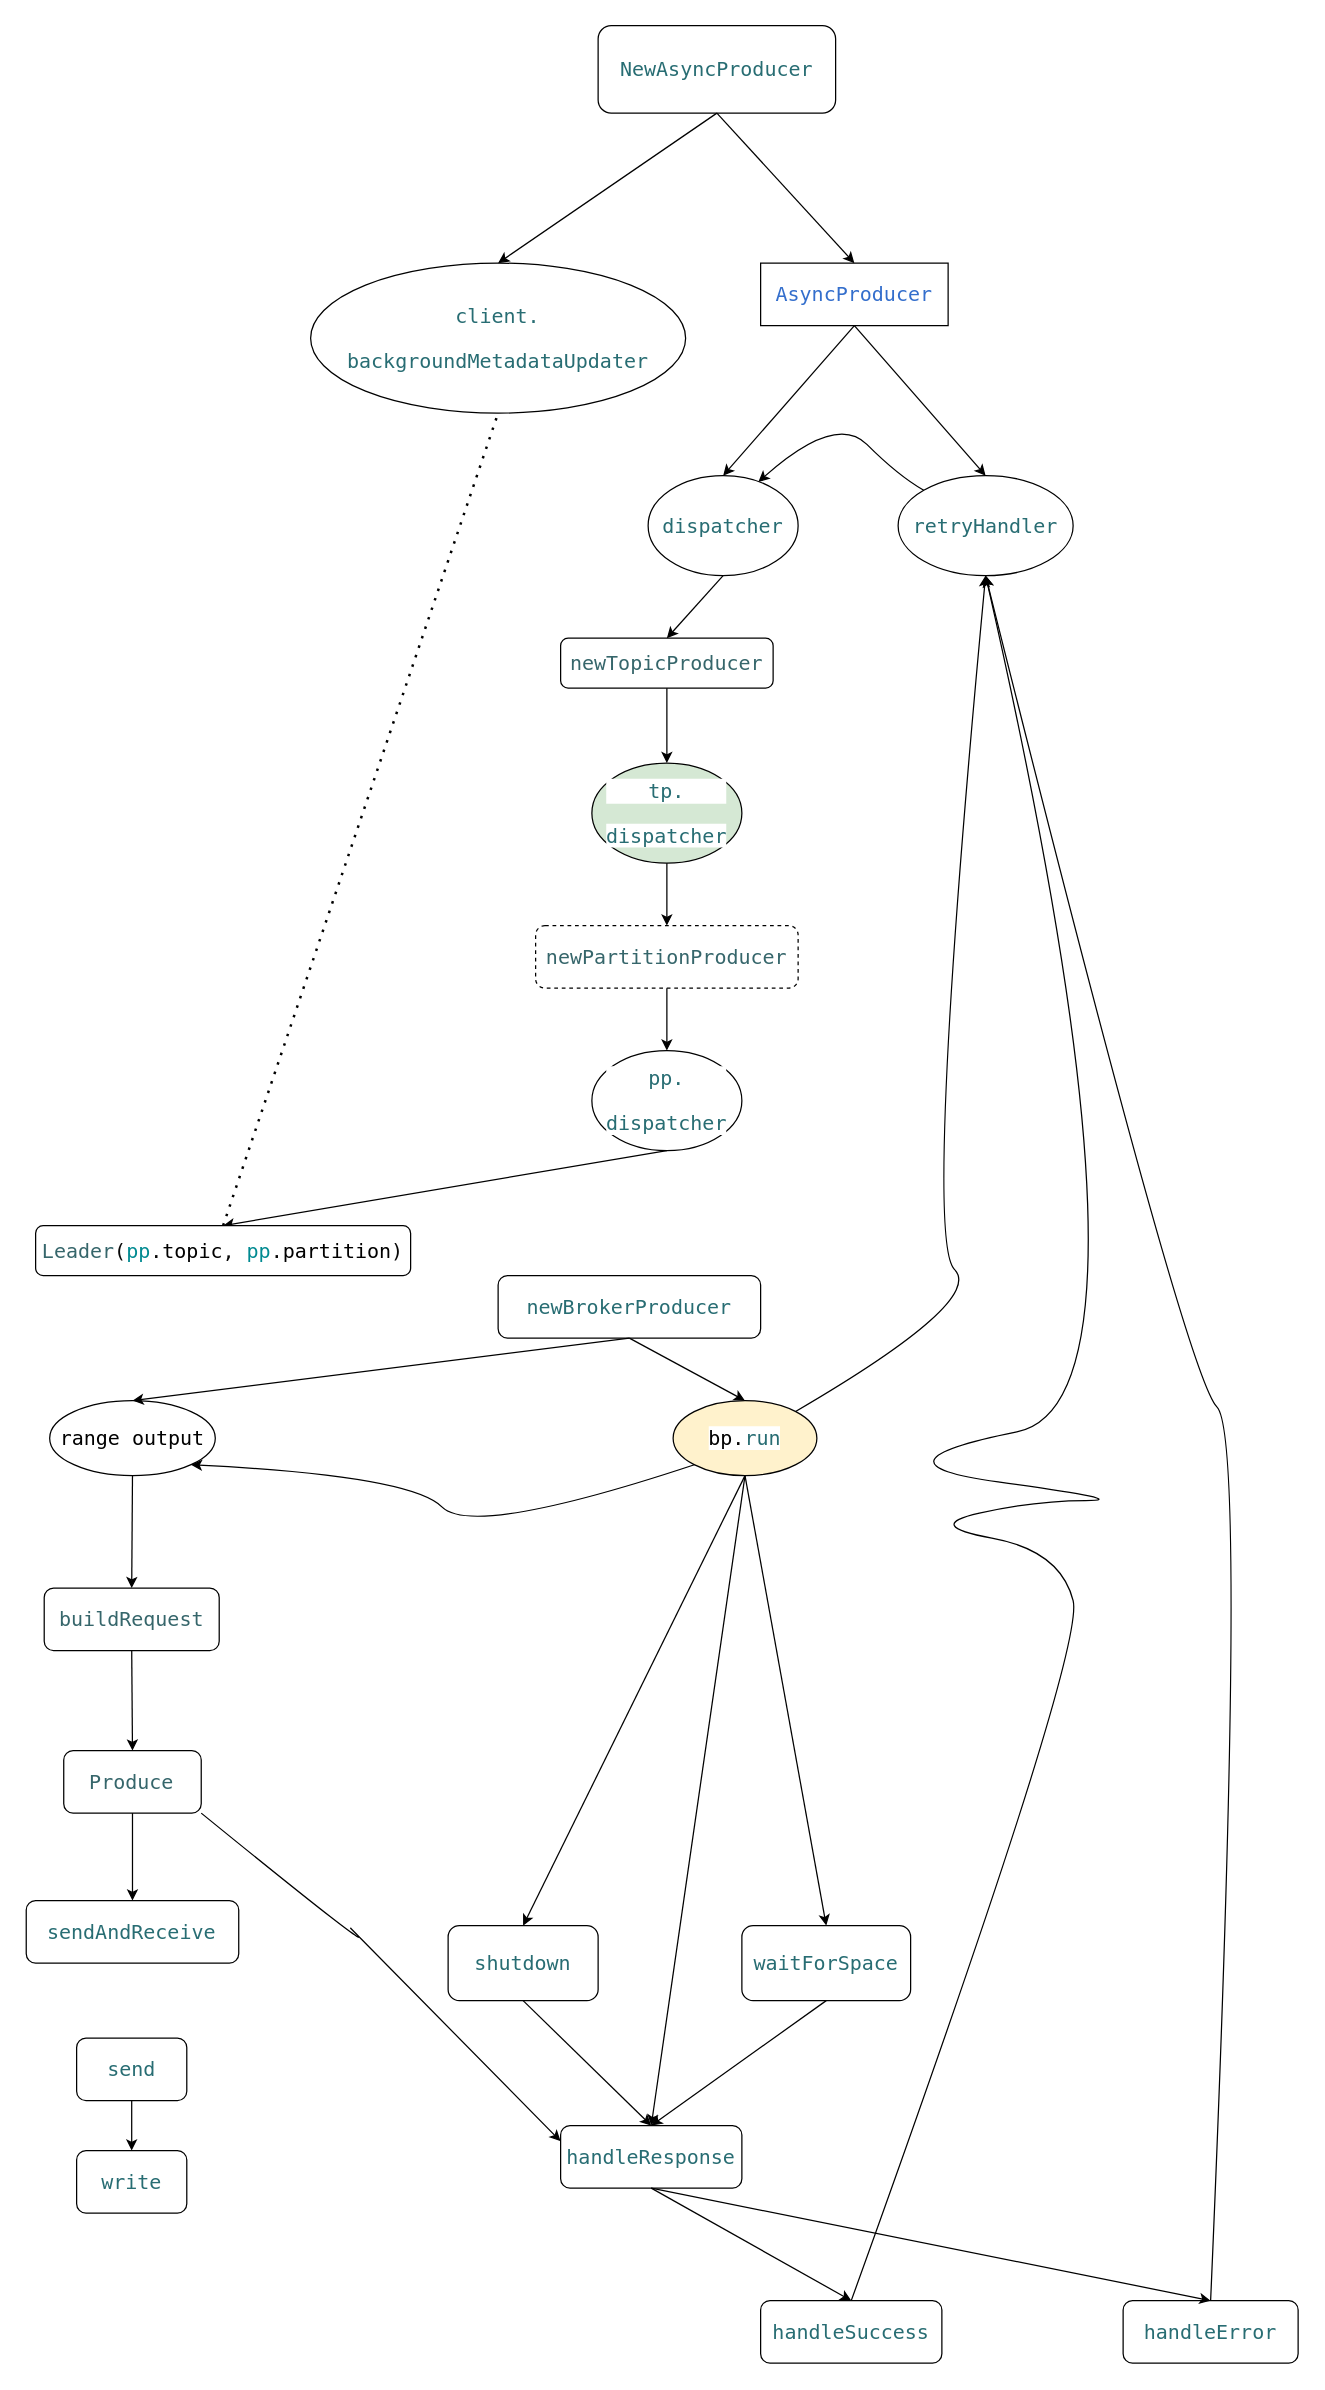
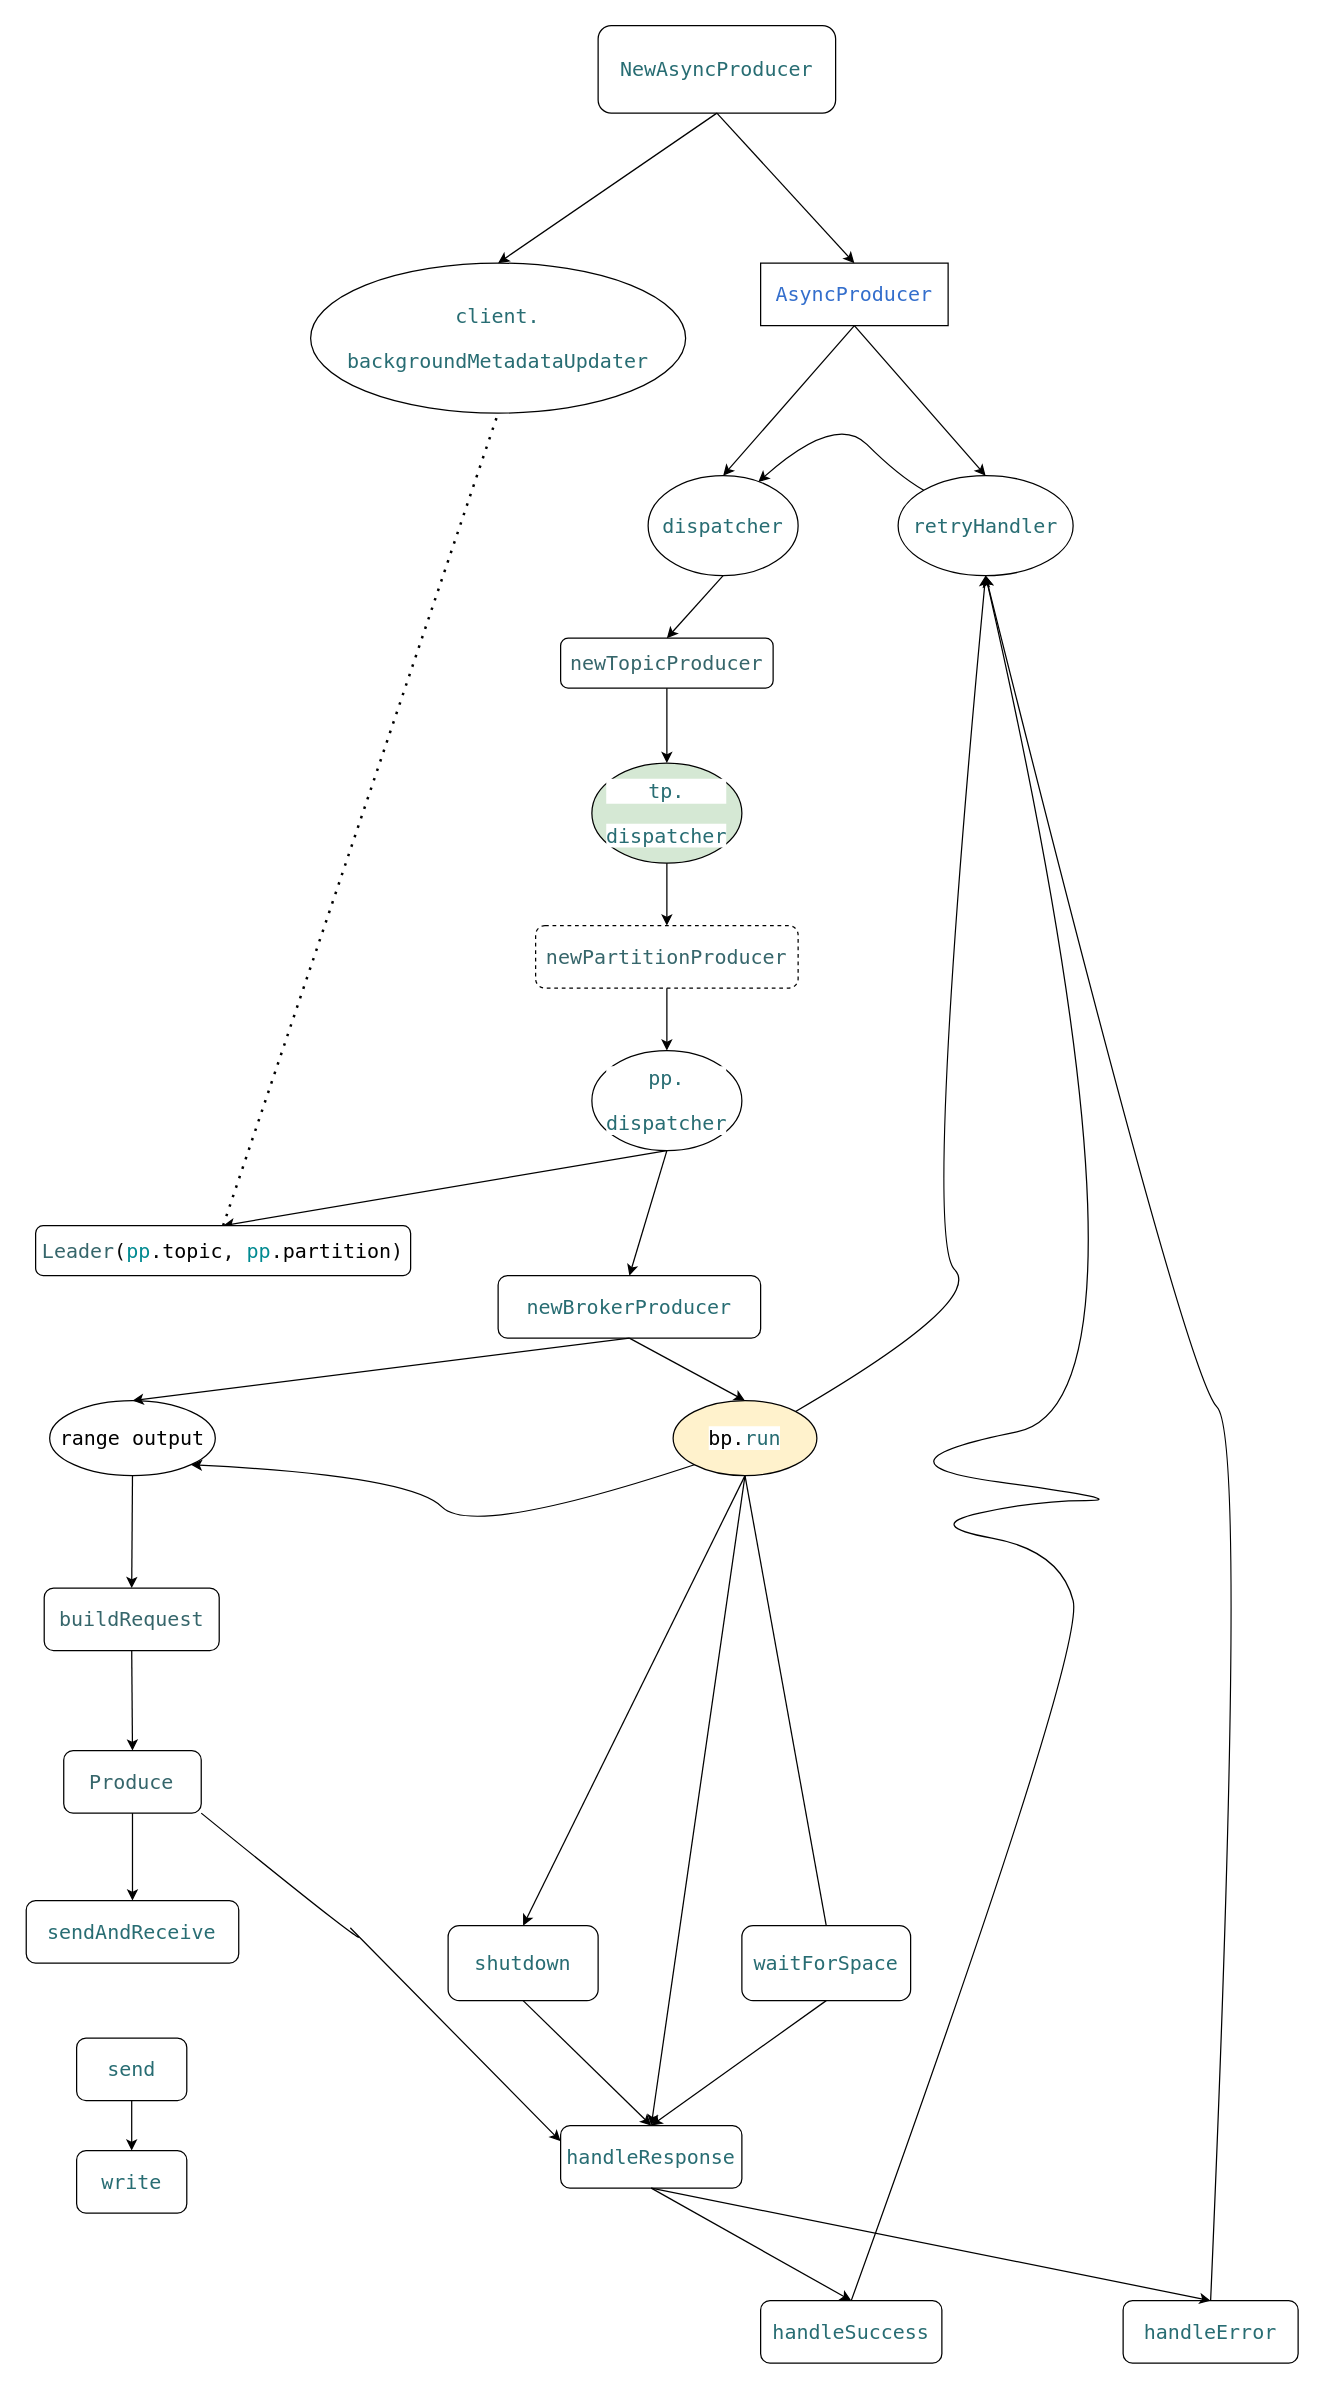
none -> (649, 1209)
(824, 1916) -> (825, 1919)
